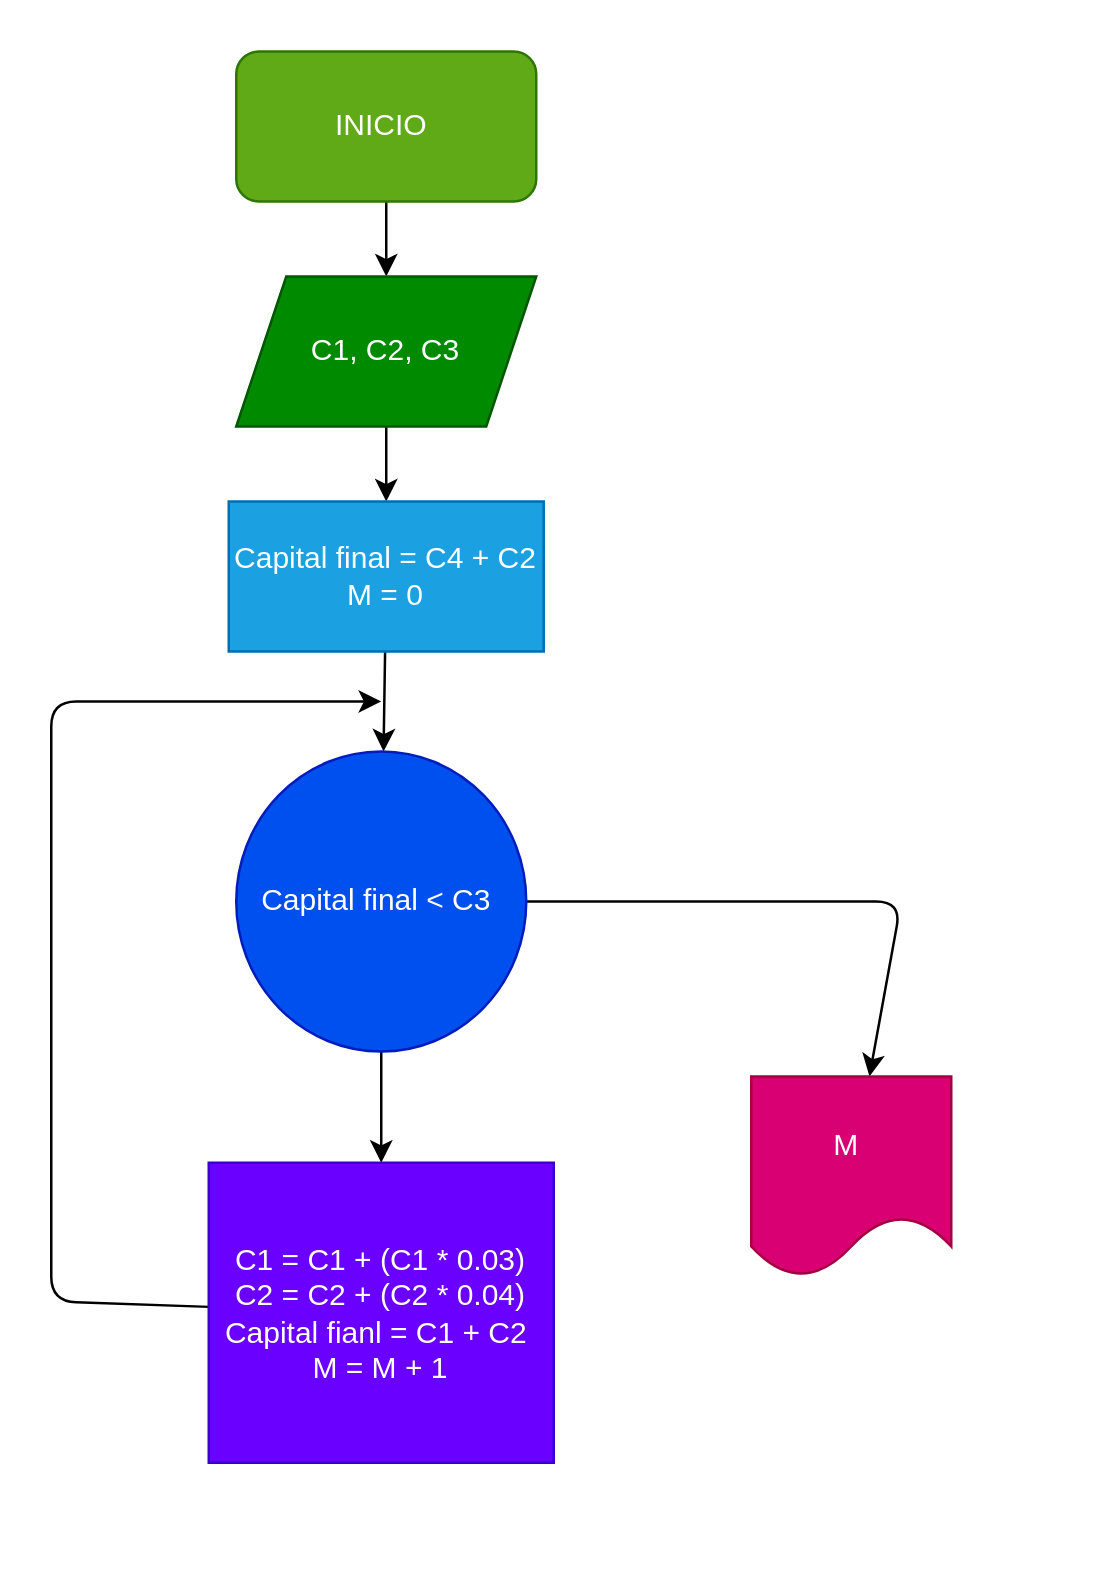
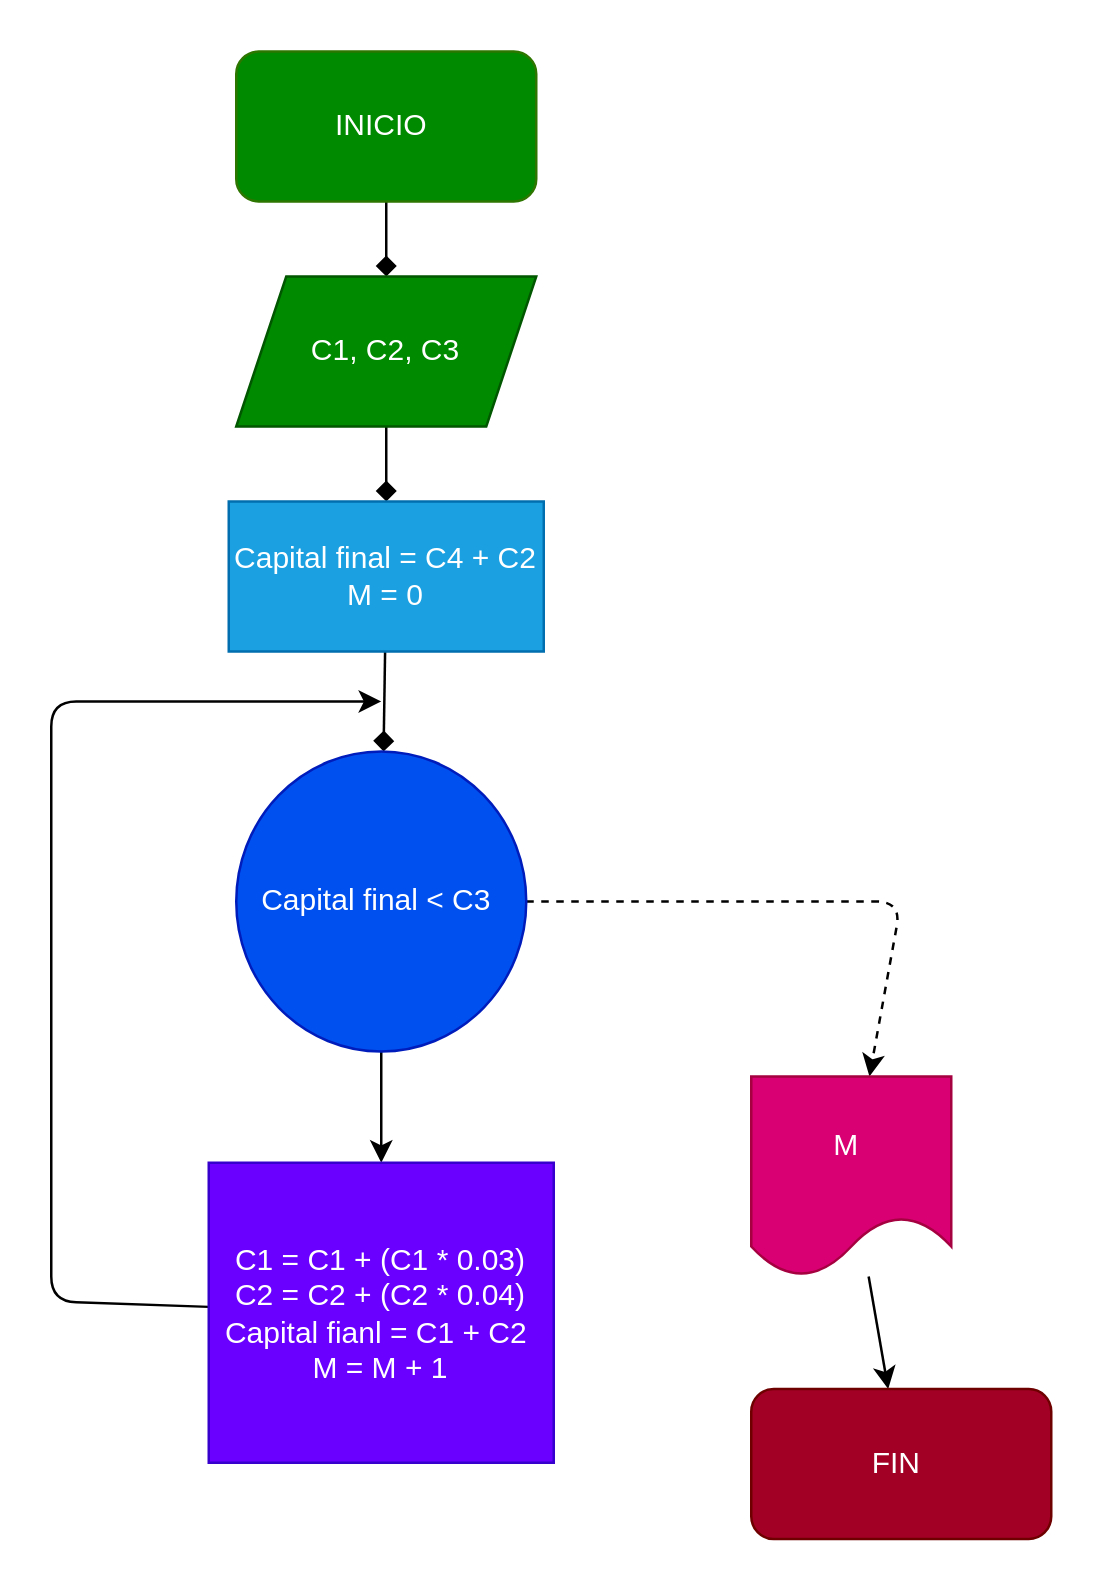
(386, 126) -> (386, 126)
(386, 257) -> (386, 256)
(386, 482) -> (386, 481)
(384, 732) -> (384, 731)
(788, 901) -> (788, 901)
none -> (877, 1325)
none -> (901, 1464)
